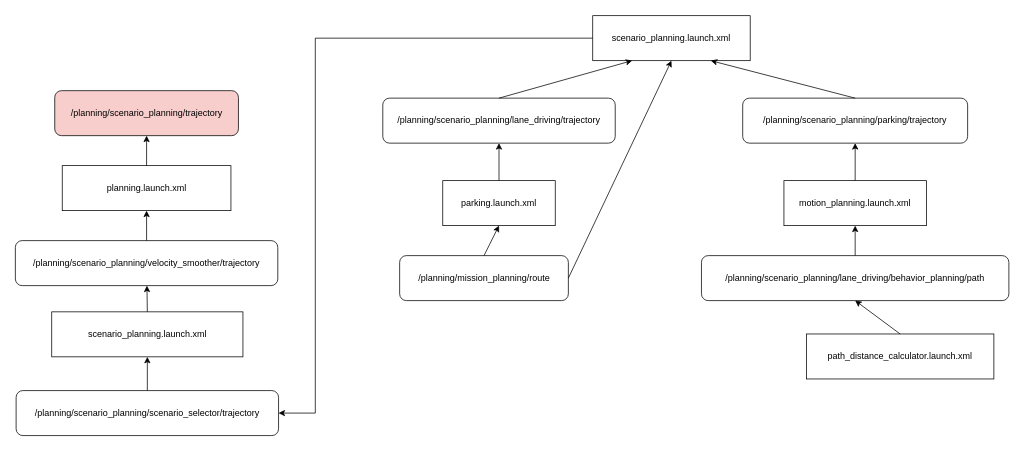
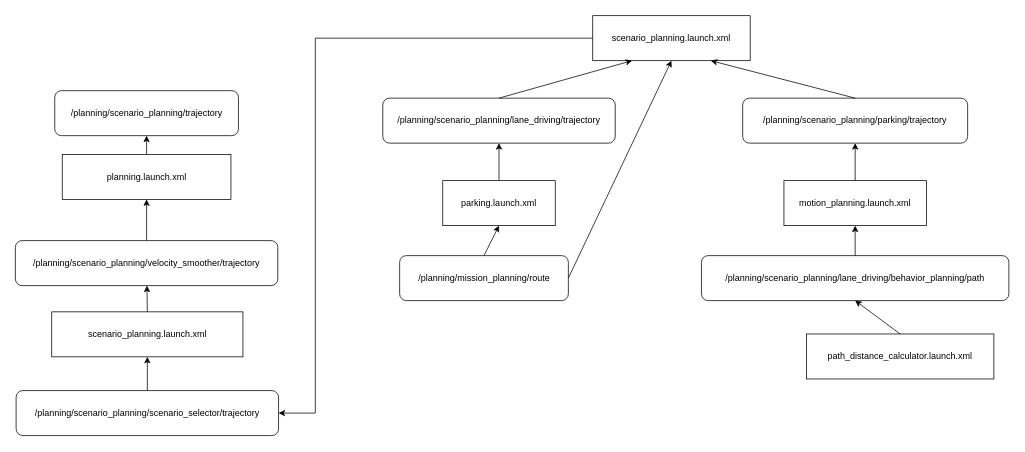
(147, 113) -> (147, 113)
(147, 188) -> (147, 177)
